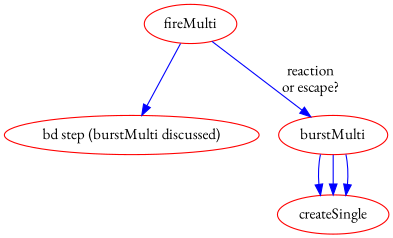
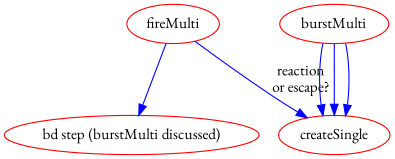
(257, 76) -> (246, 78)
